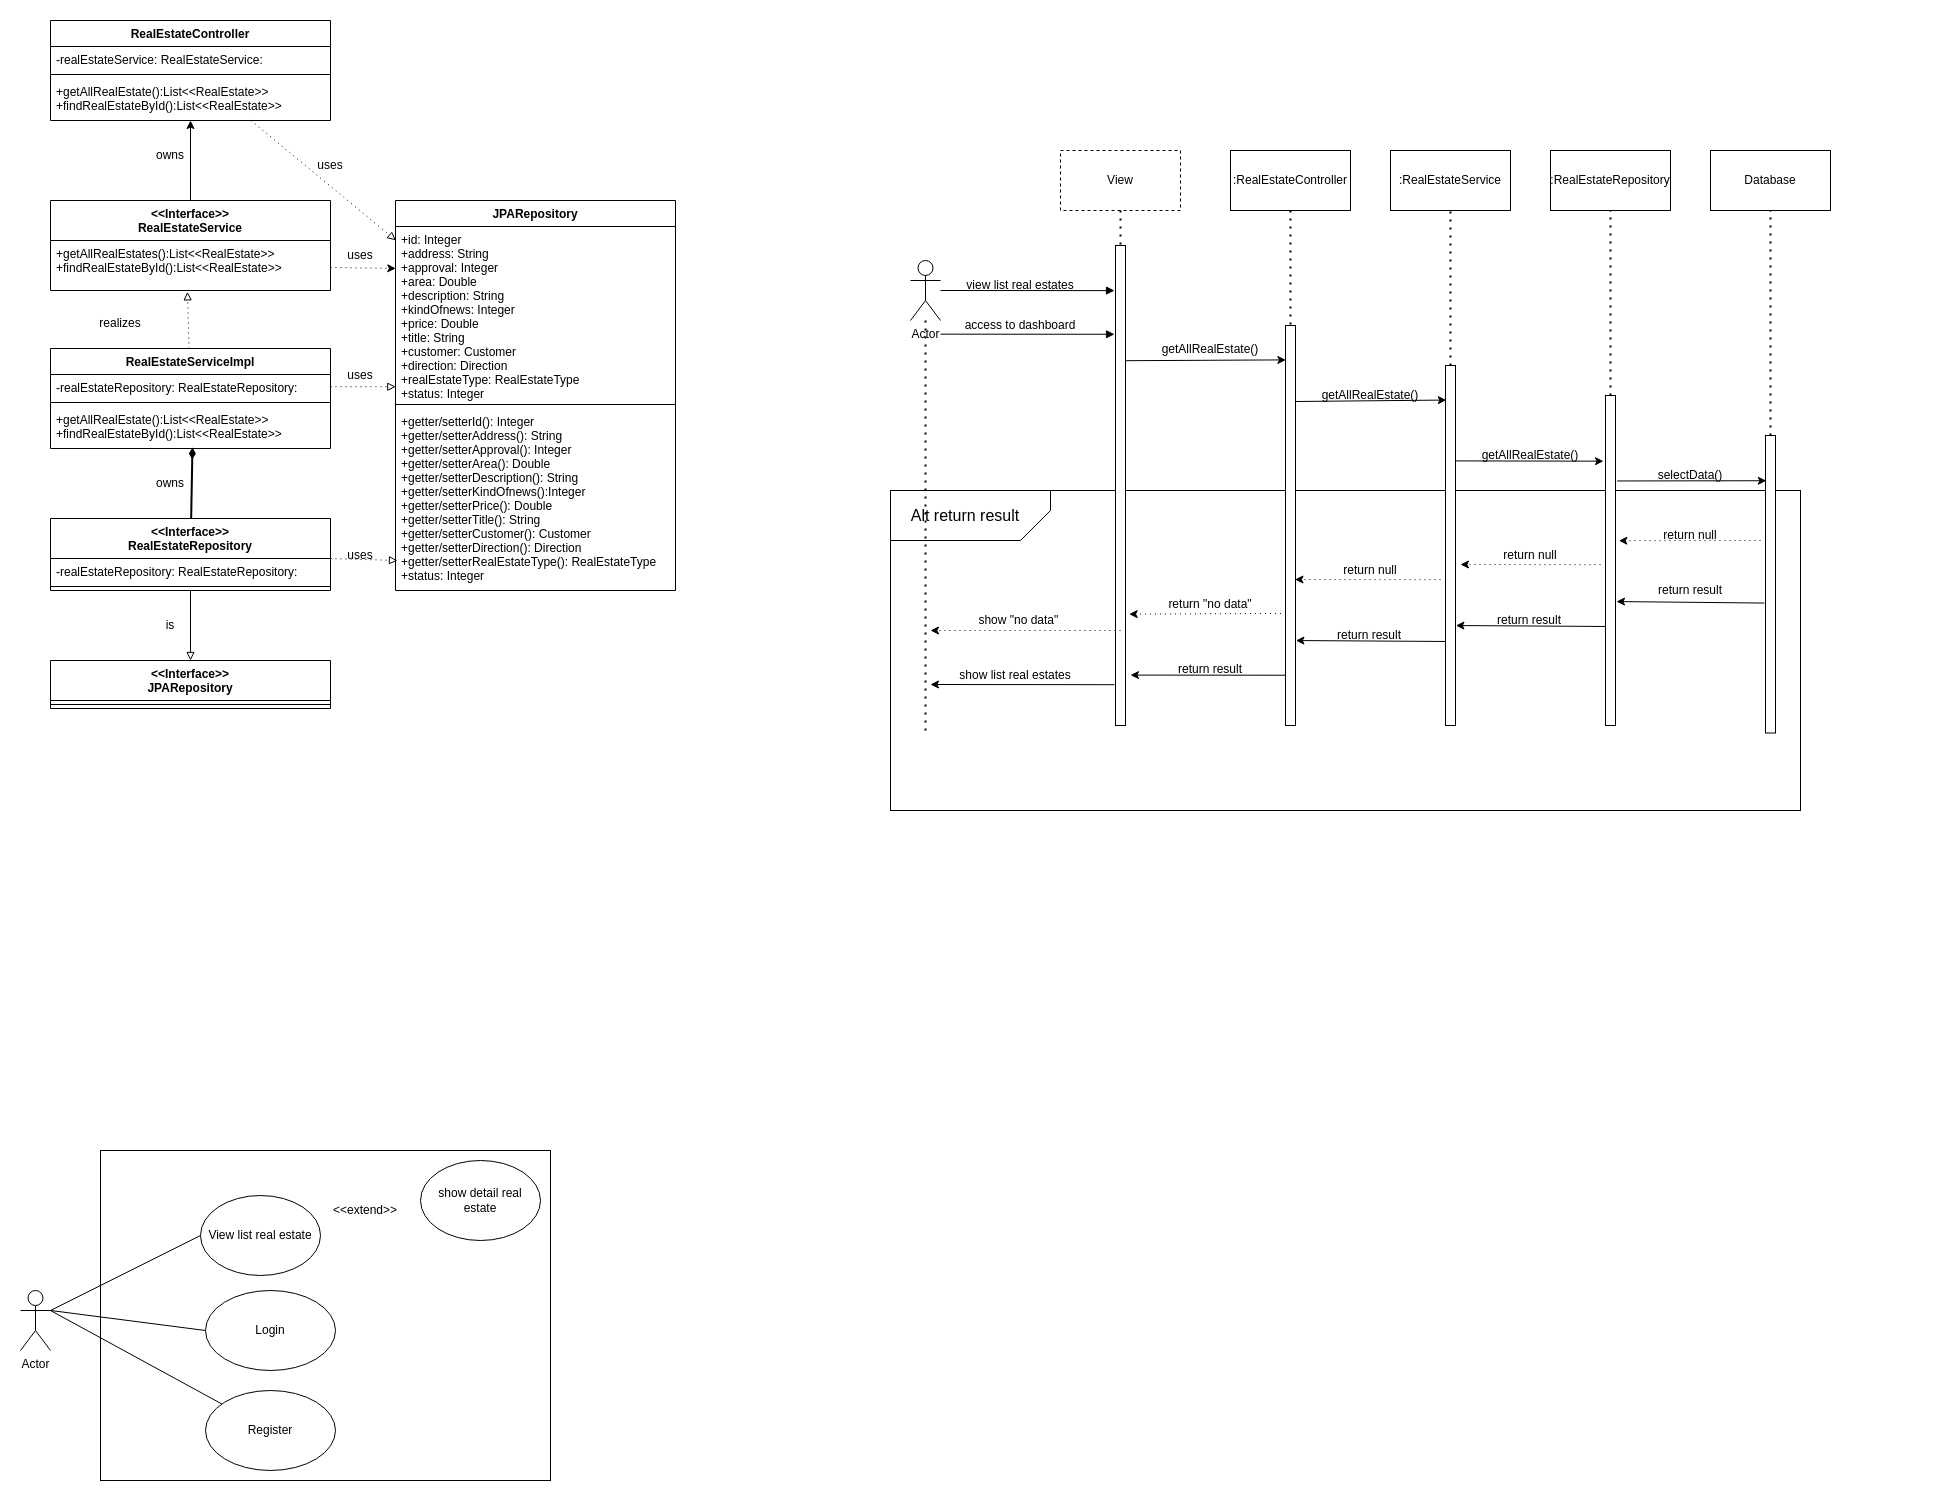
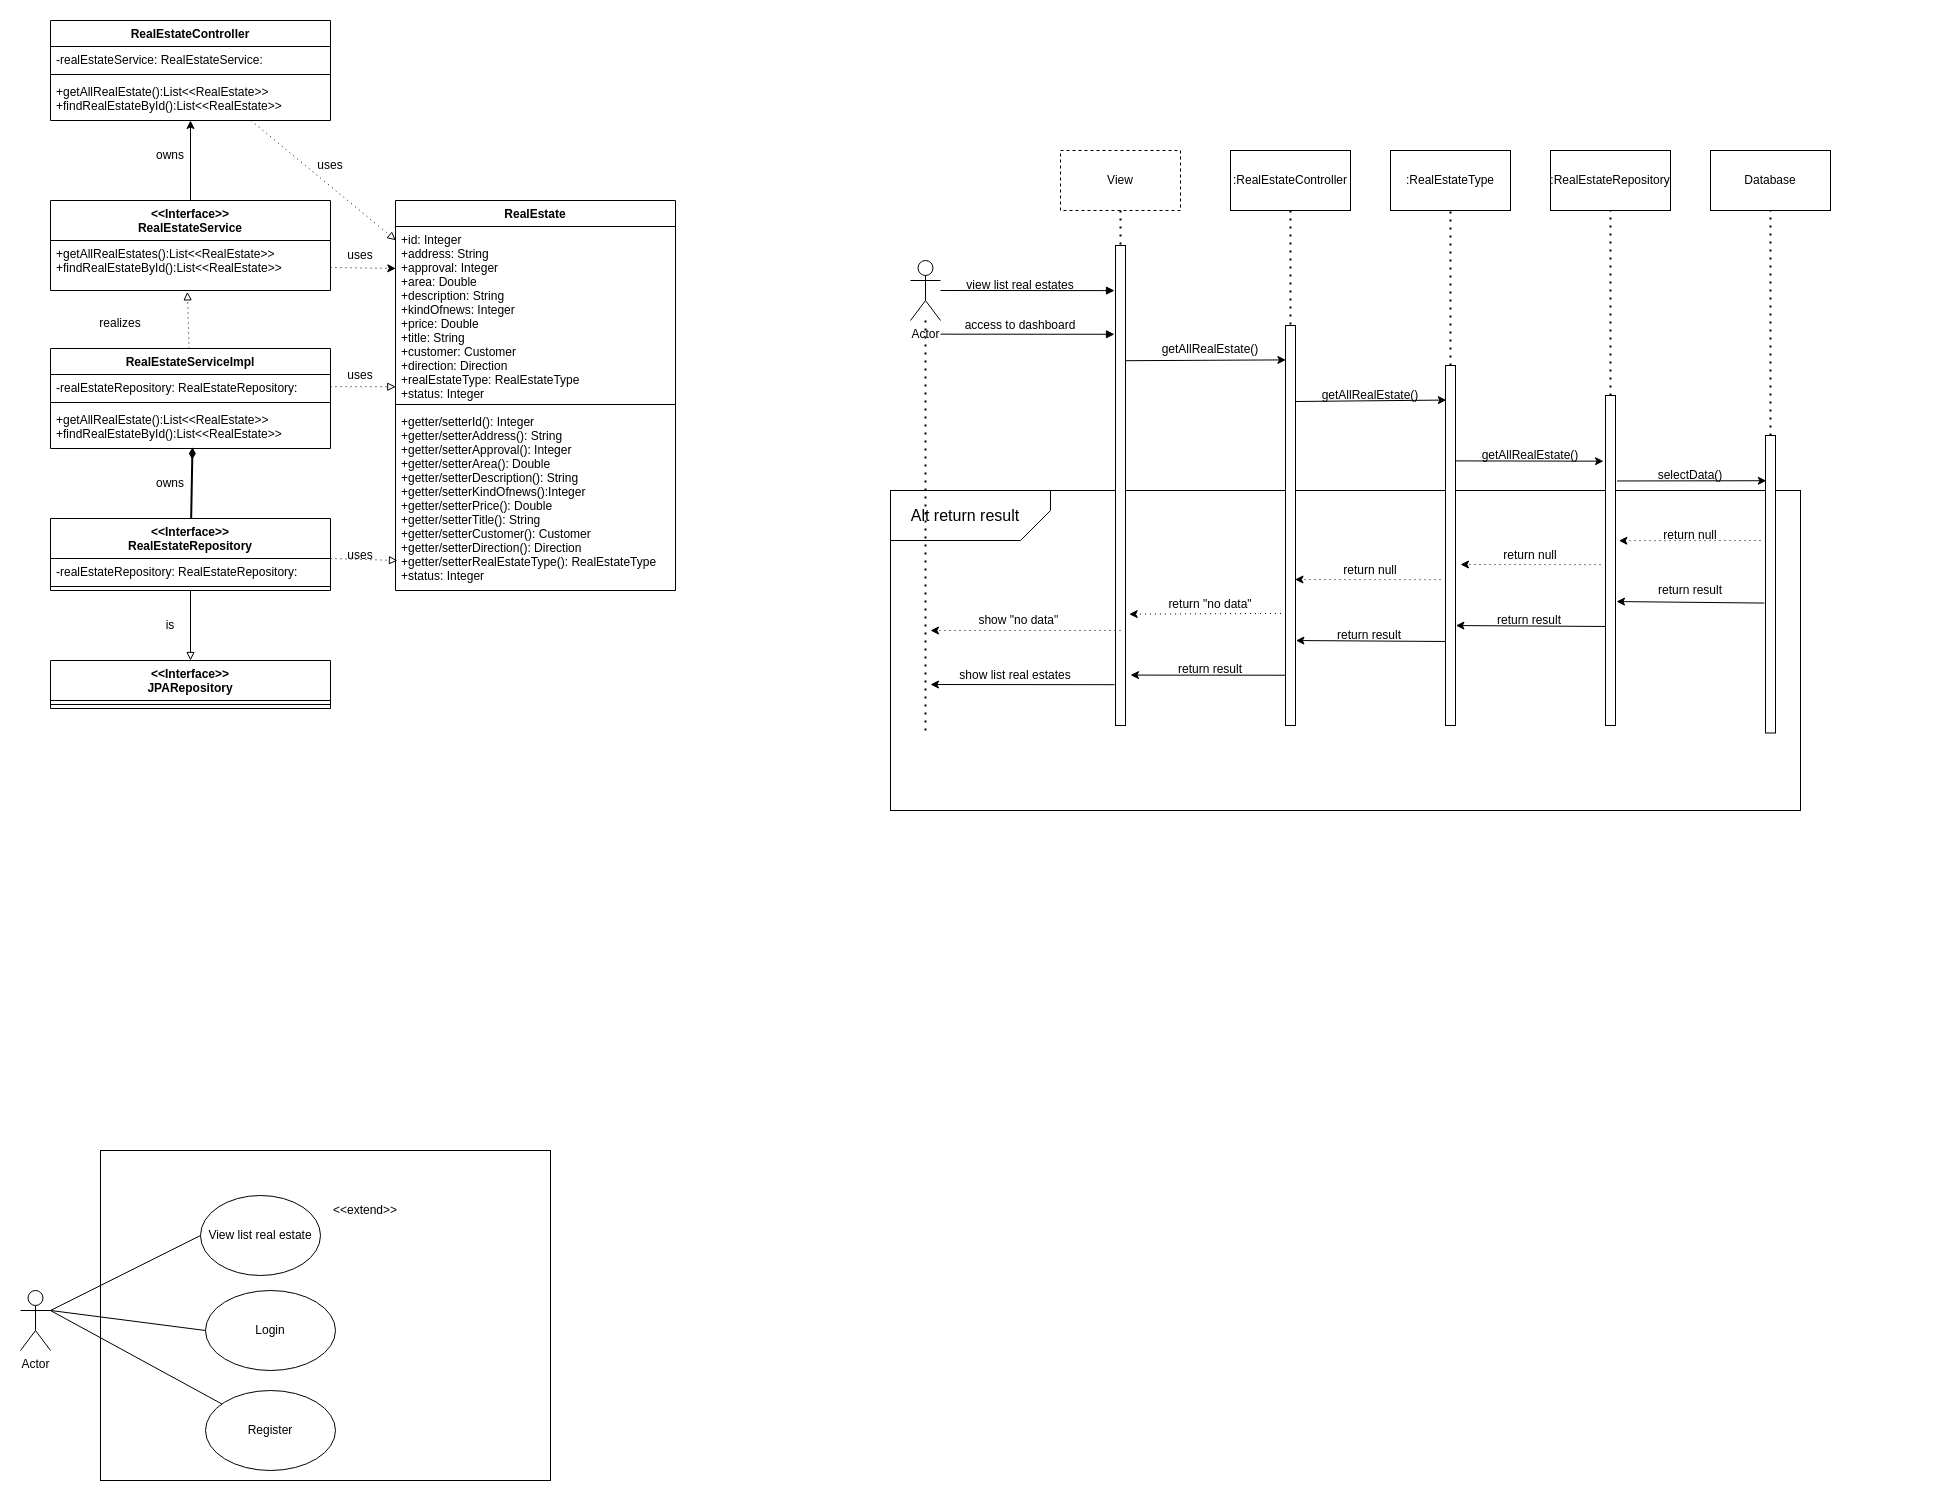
(1451, 181) -> (1451, 181)
(535, 214) -> (535, 214)
(481, 1201) -> none
